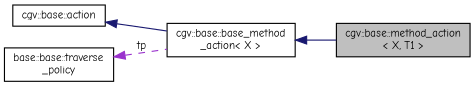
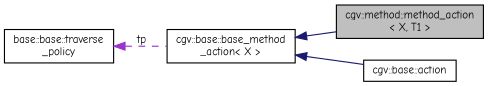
(142, 27) -> (335, 60)
(403, 40) -> (410, 22)
